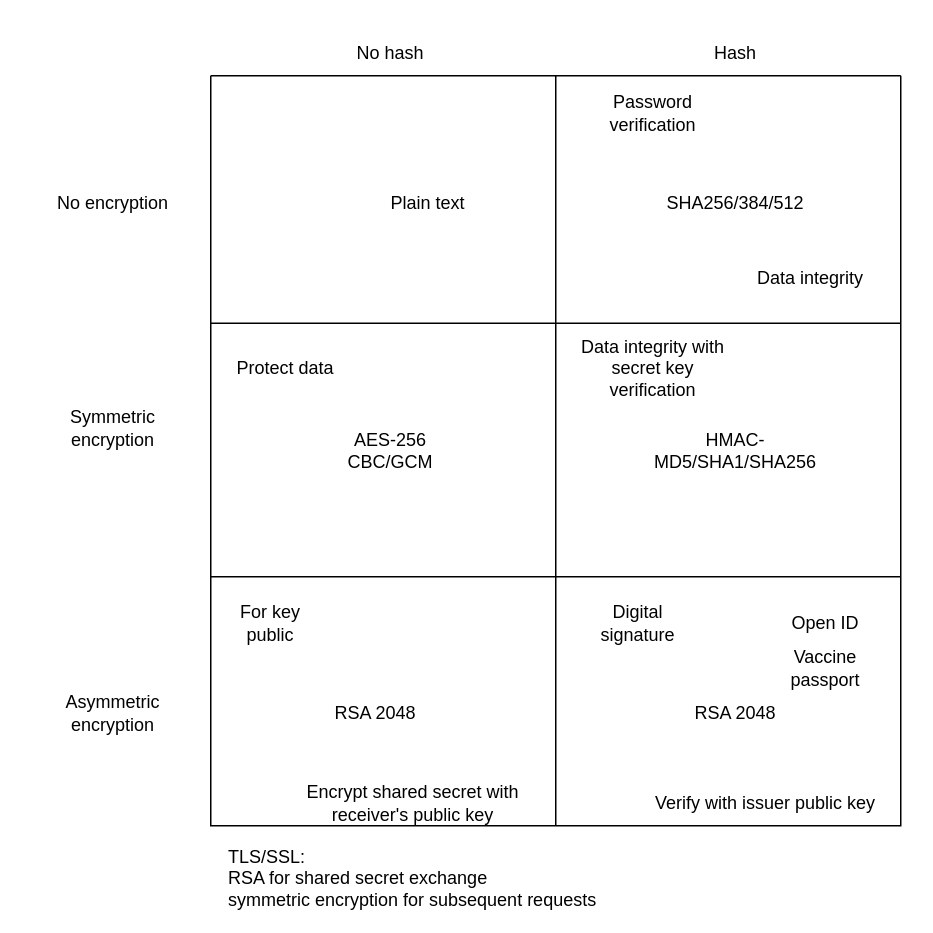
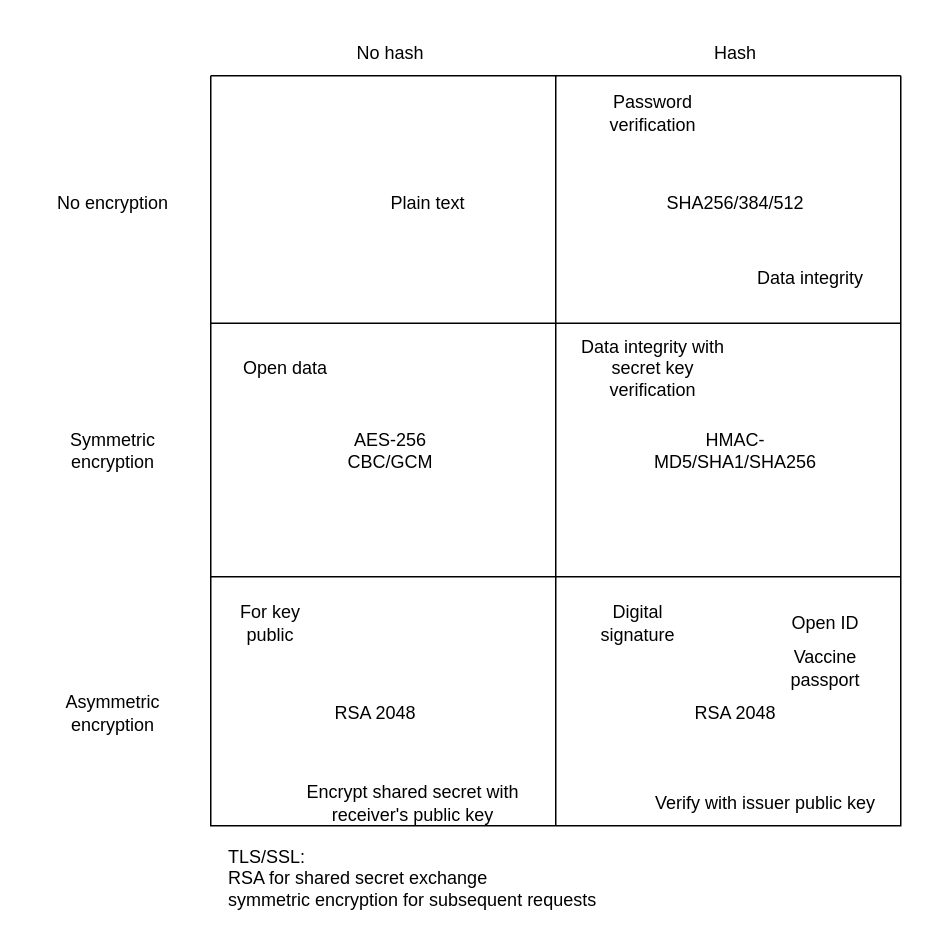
(286, 368) -> (286, 368)
(113, 428) -> (113, 451)
